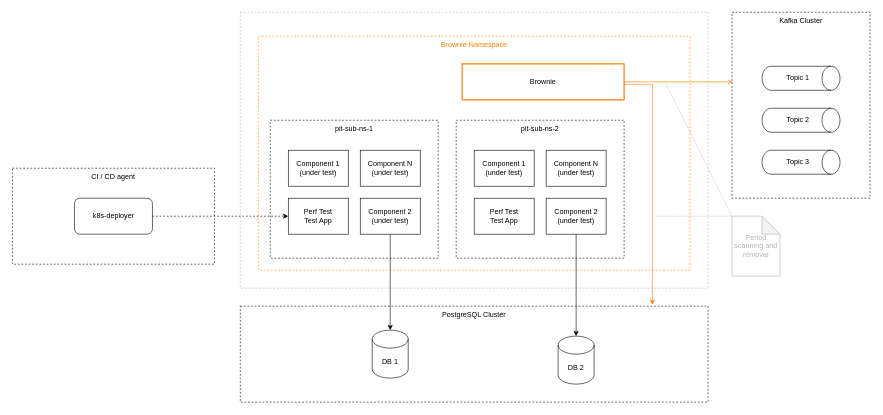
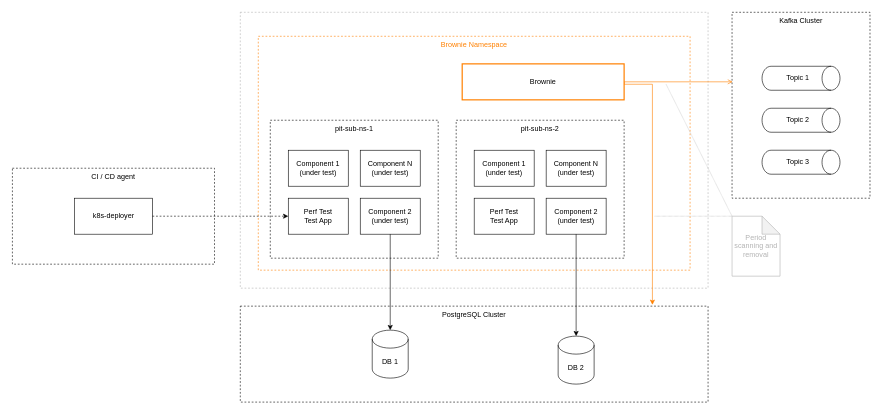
(113, 216) -> (113, 216)
